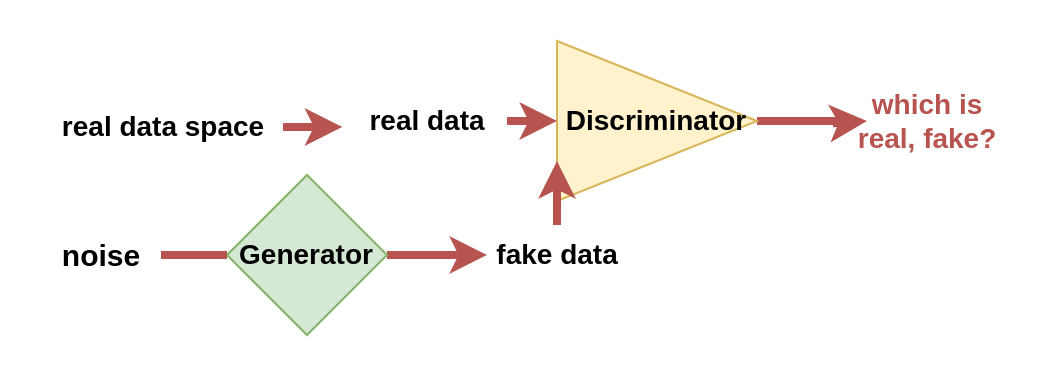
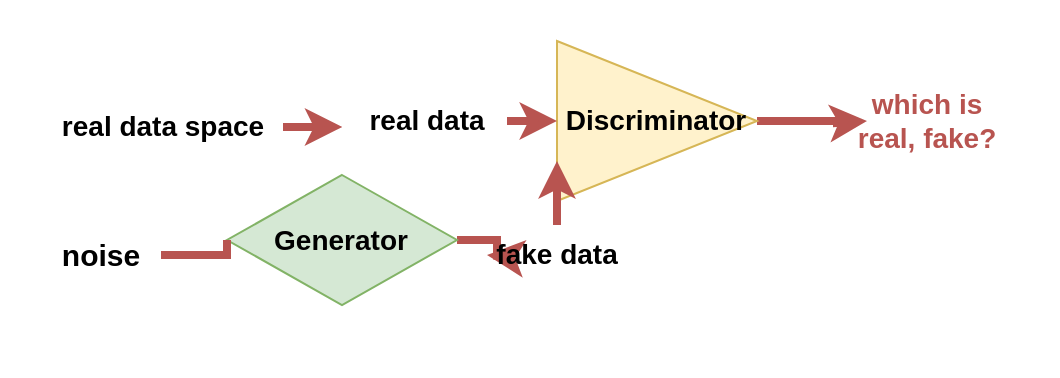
(307, 255) -> (342, 240)
